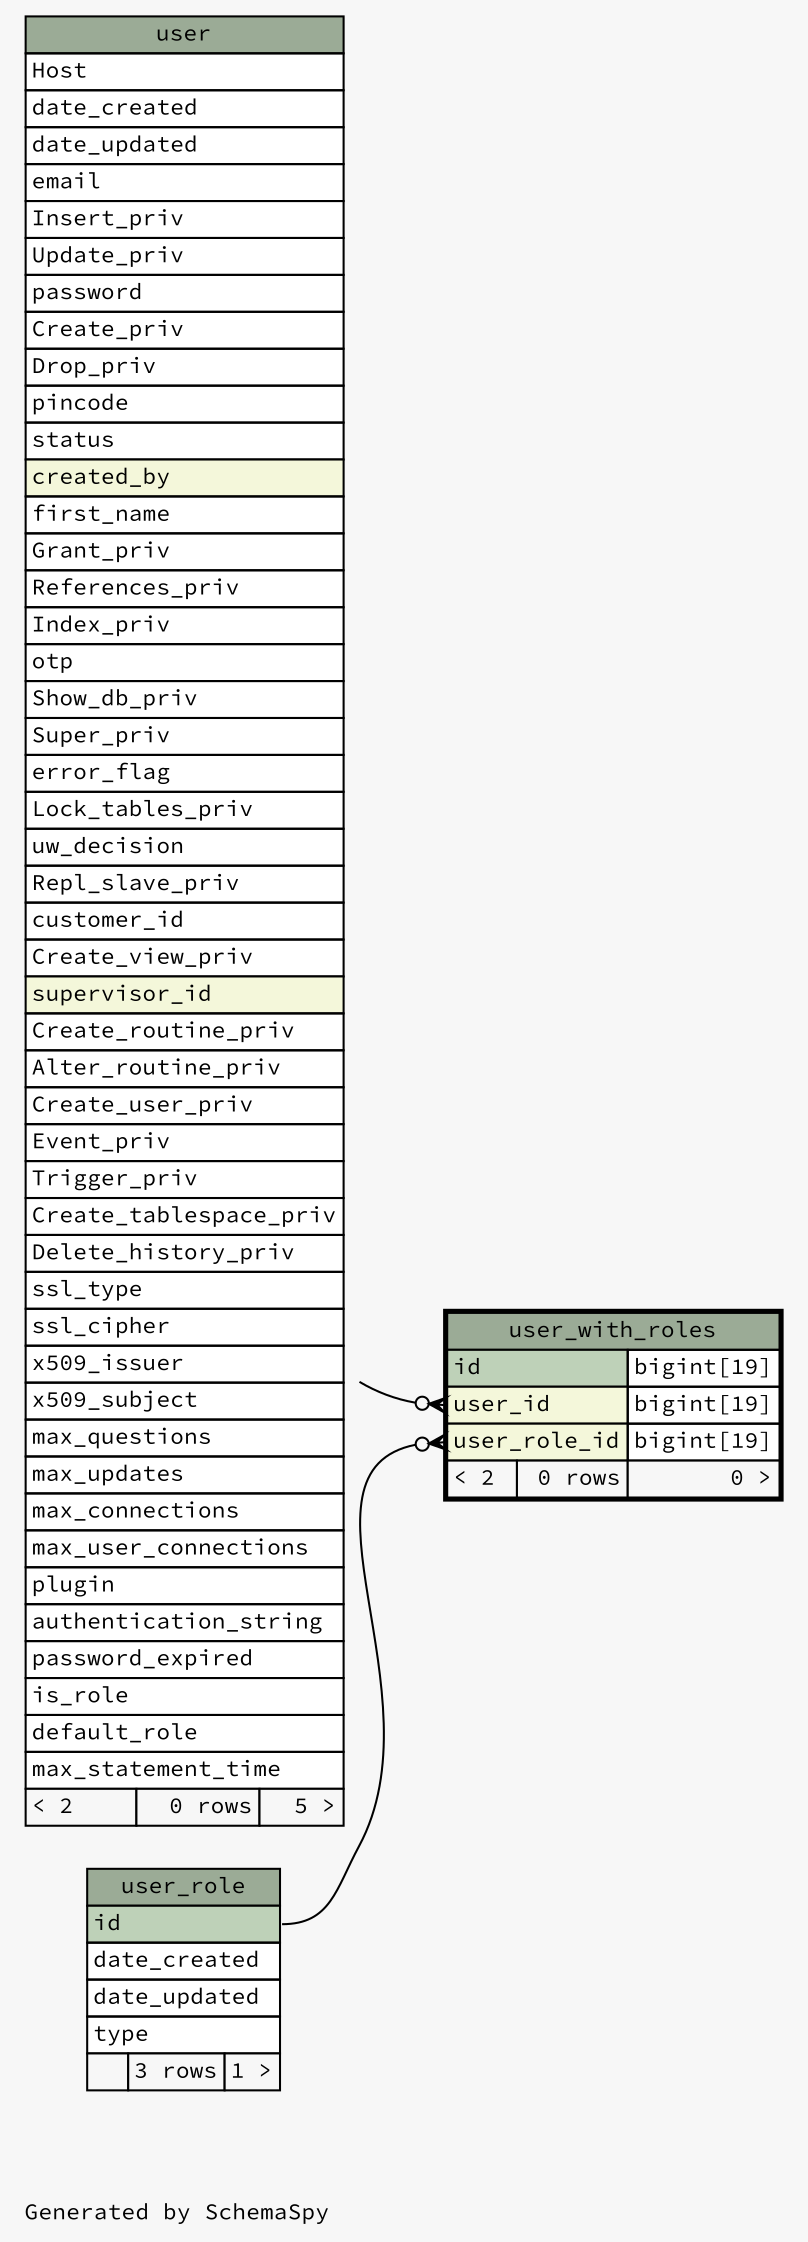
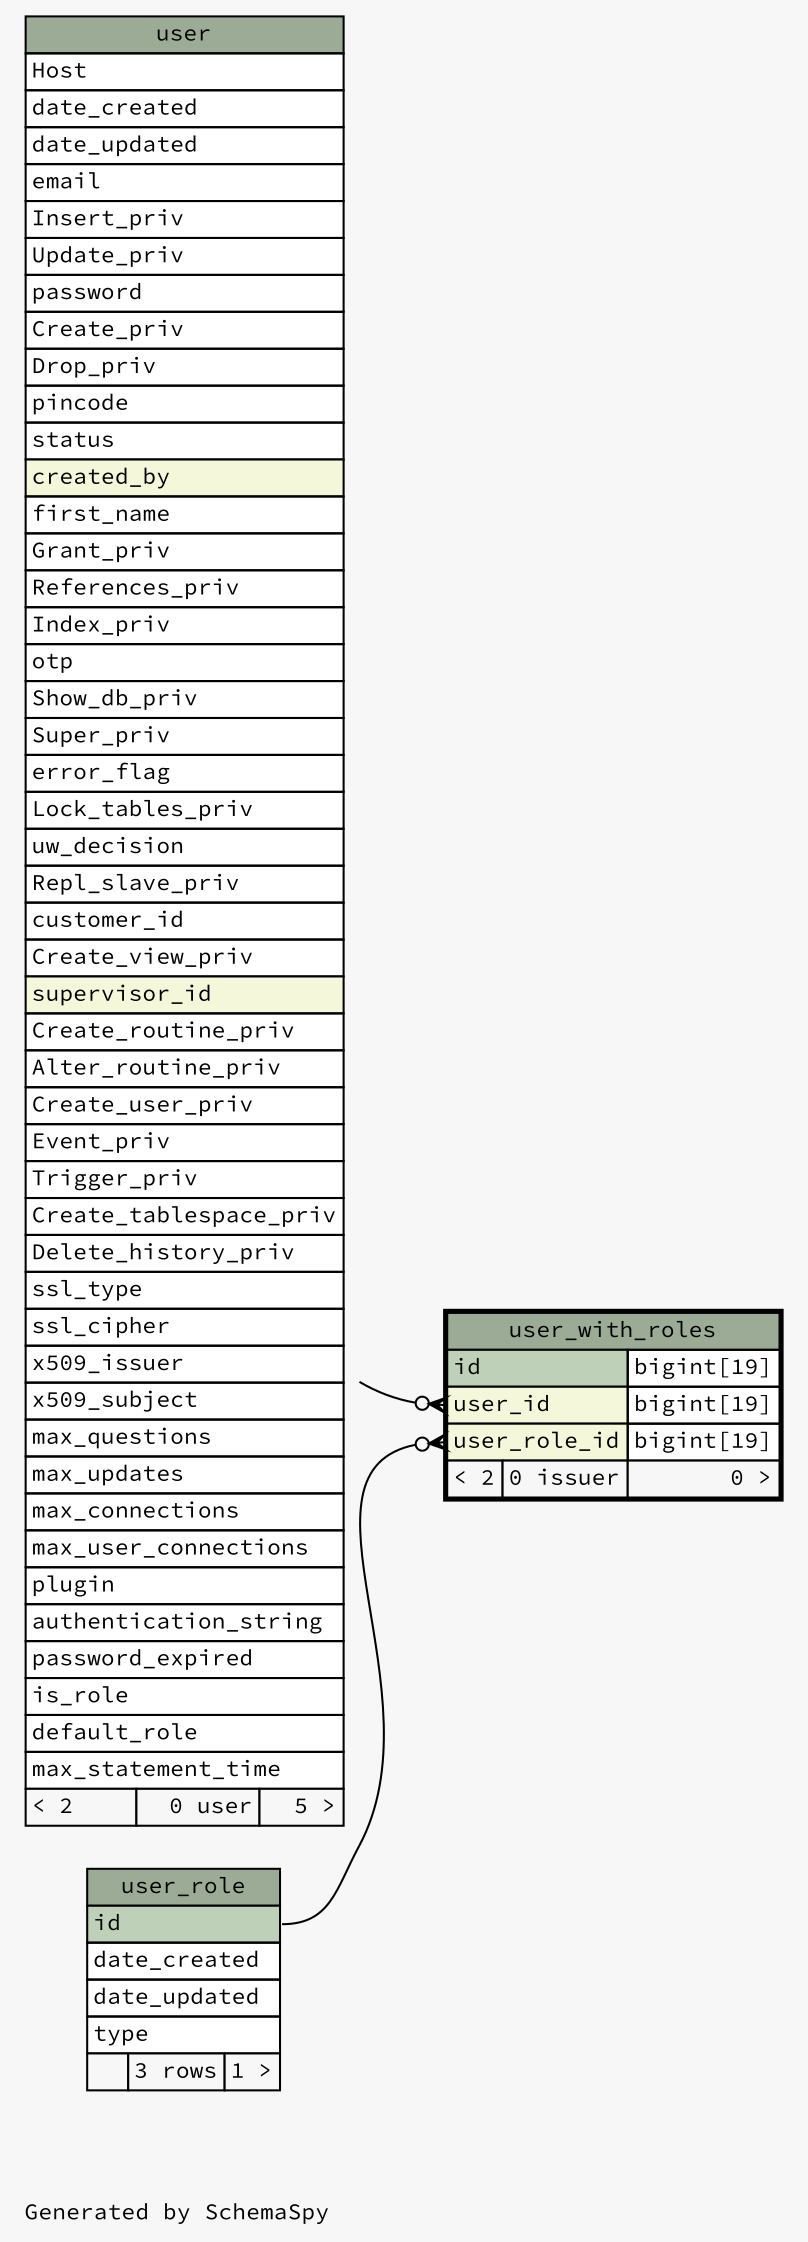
(580, 1478) -> (565, 1478)
(211, 1806) -> (211, 1806)
